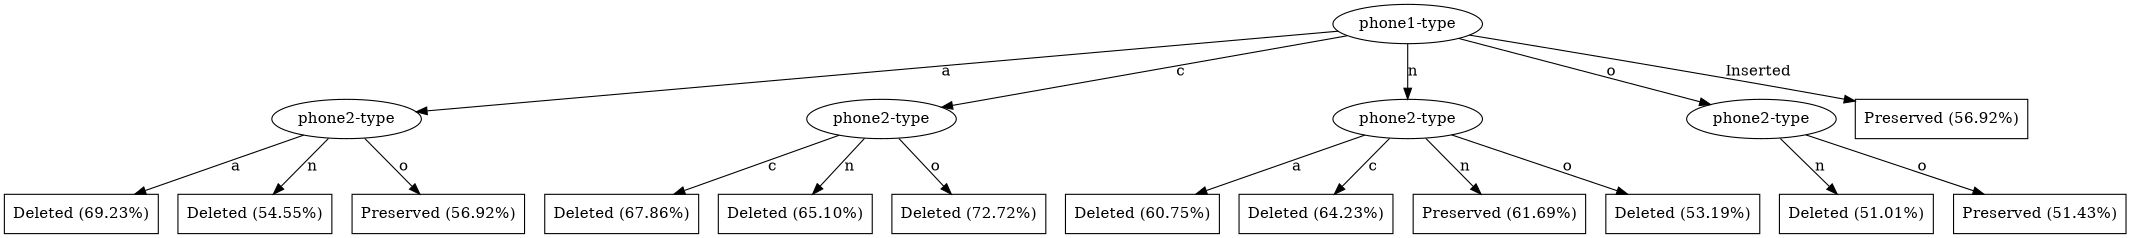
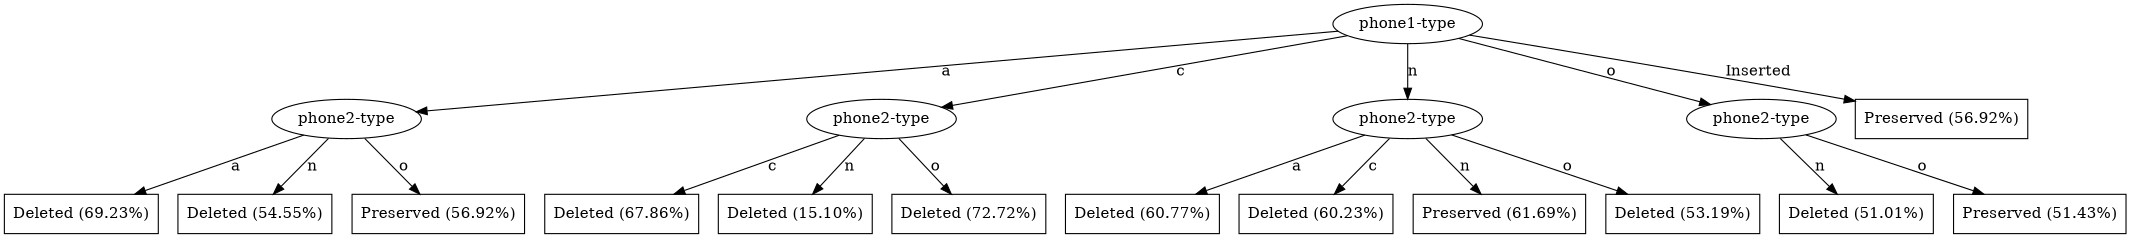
(795, 214) -> (795, 214)
(1142, 214) -> (1142, 214)
(1316, 214) -> (1316, 214)
